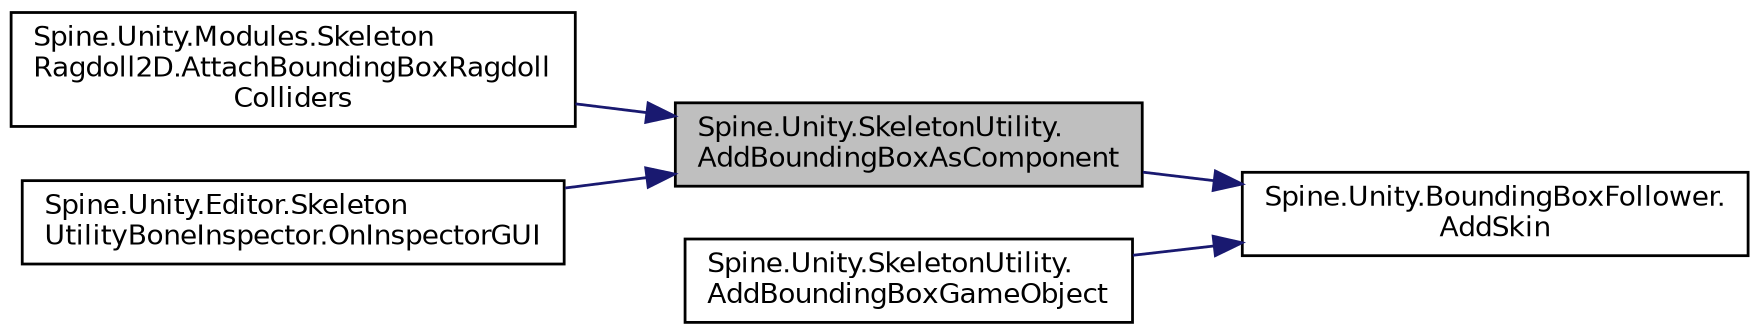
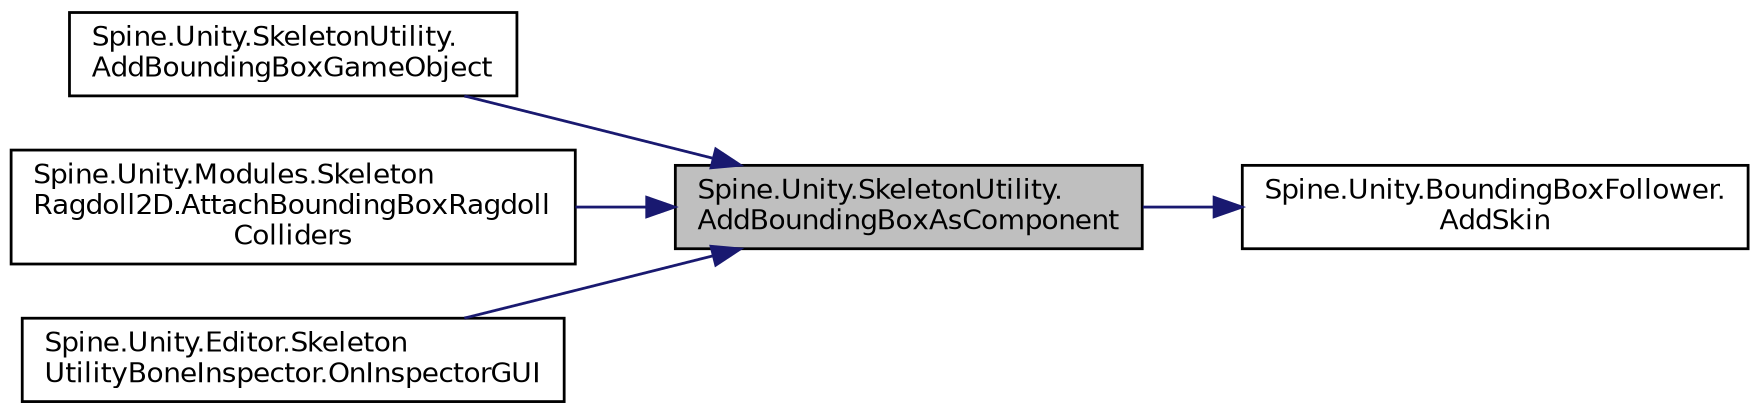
(1173, 251) -> (589, 127)
